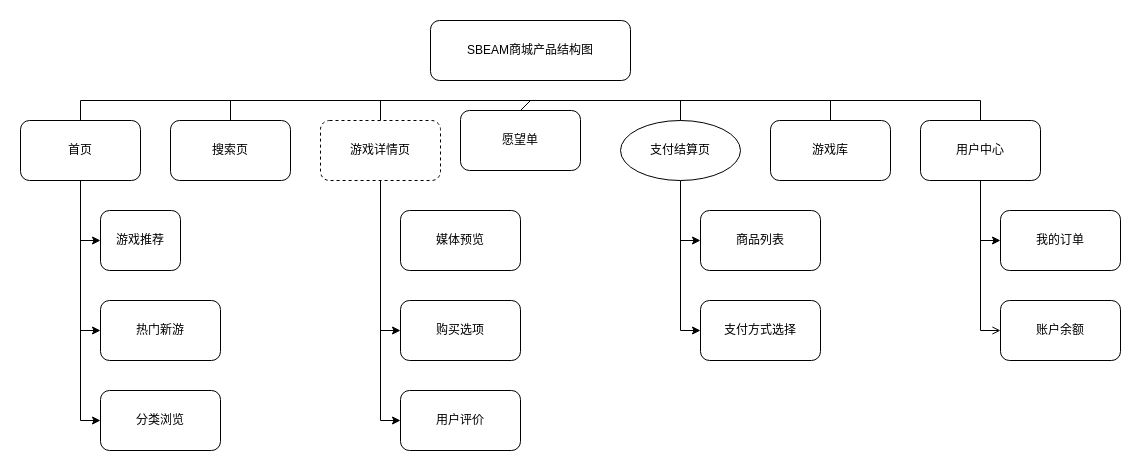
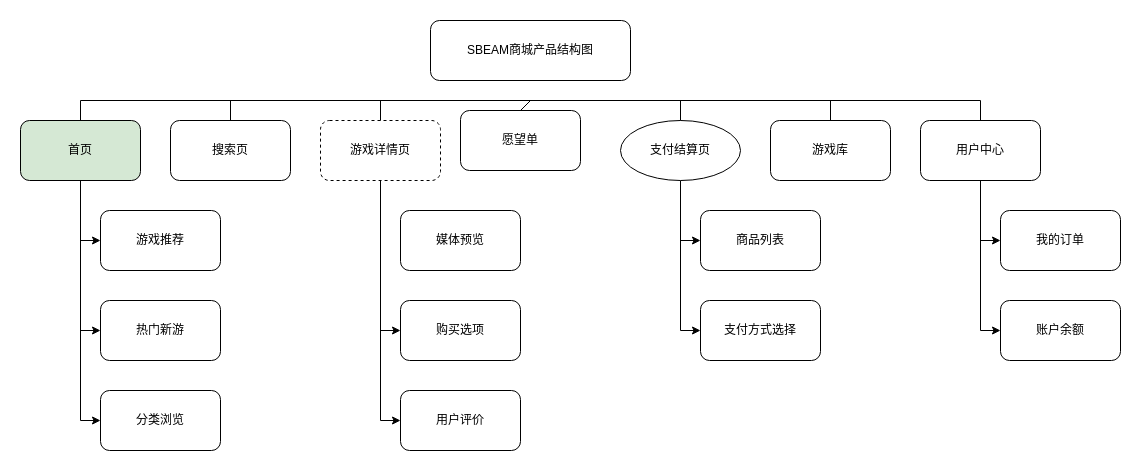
(81, 151) -> (81, 151)
(141, 241) -> (161, 241)
(994, 331) -> (992, 331)
